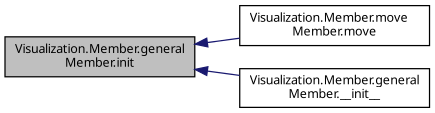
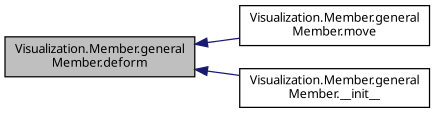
(335, 26) -> (335, 26)
(100, 57) -> (100, 57)
